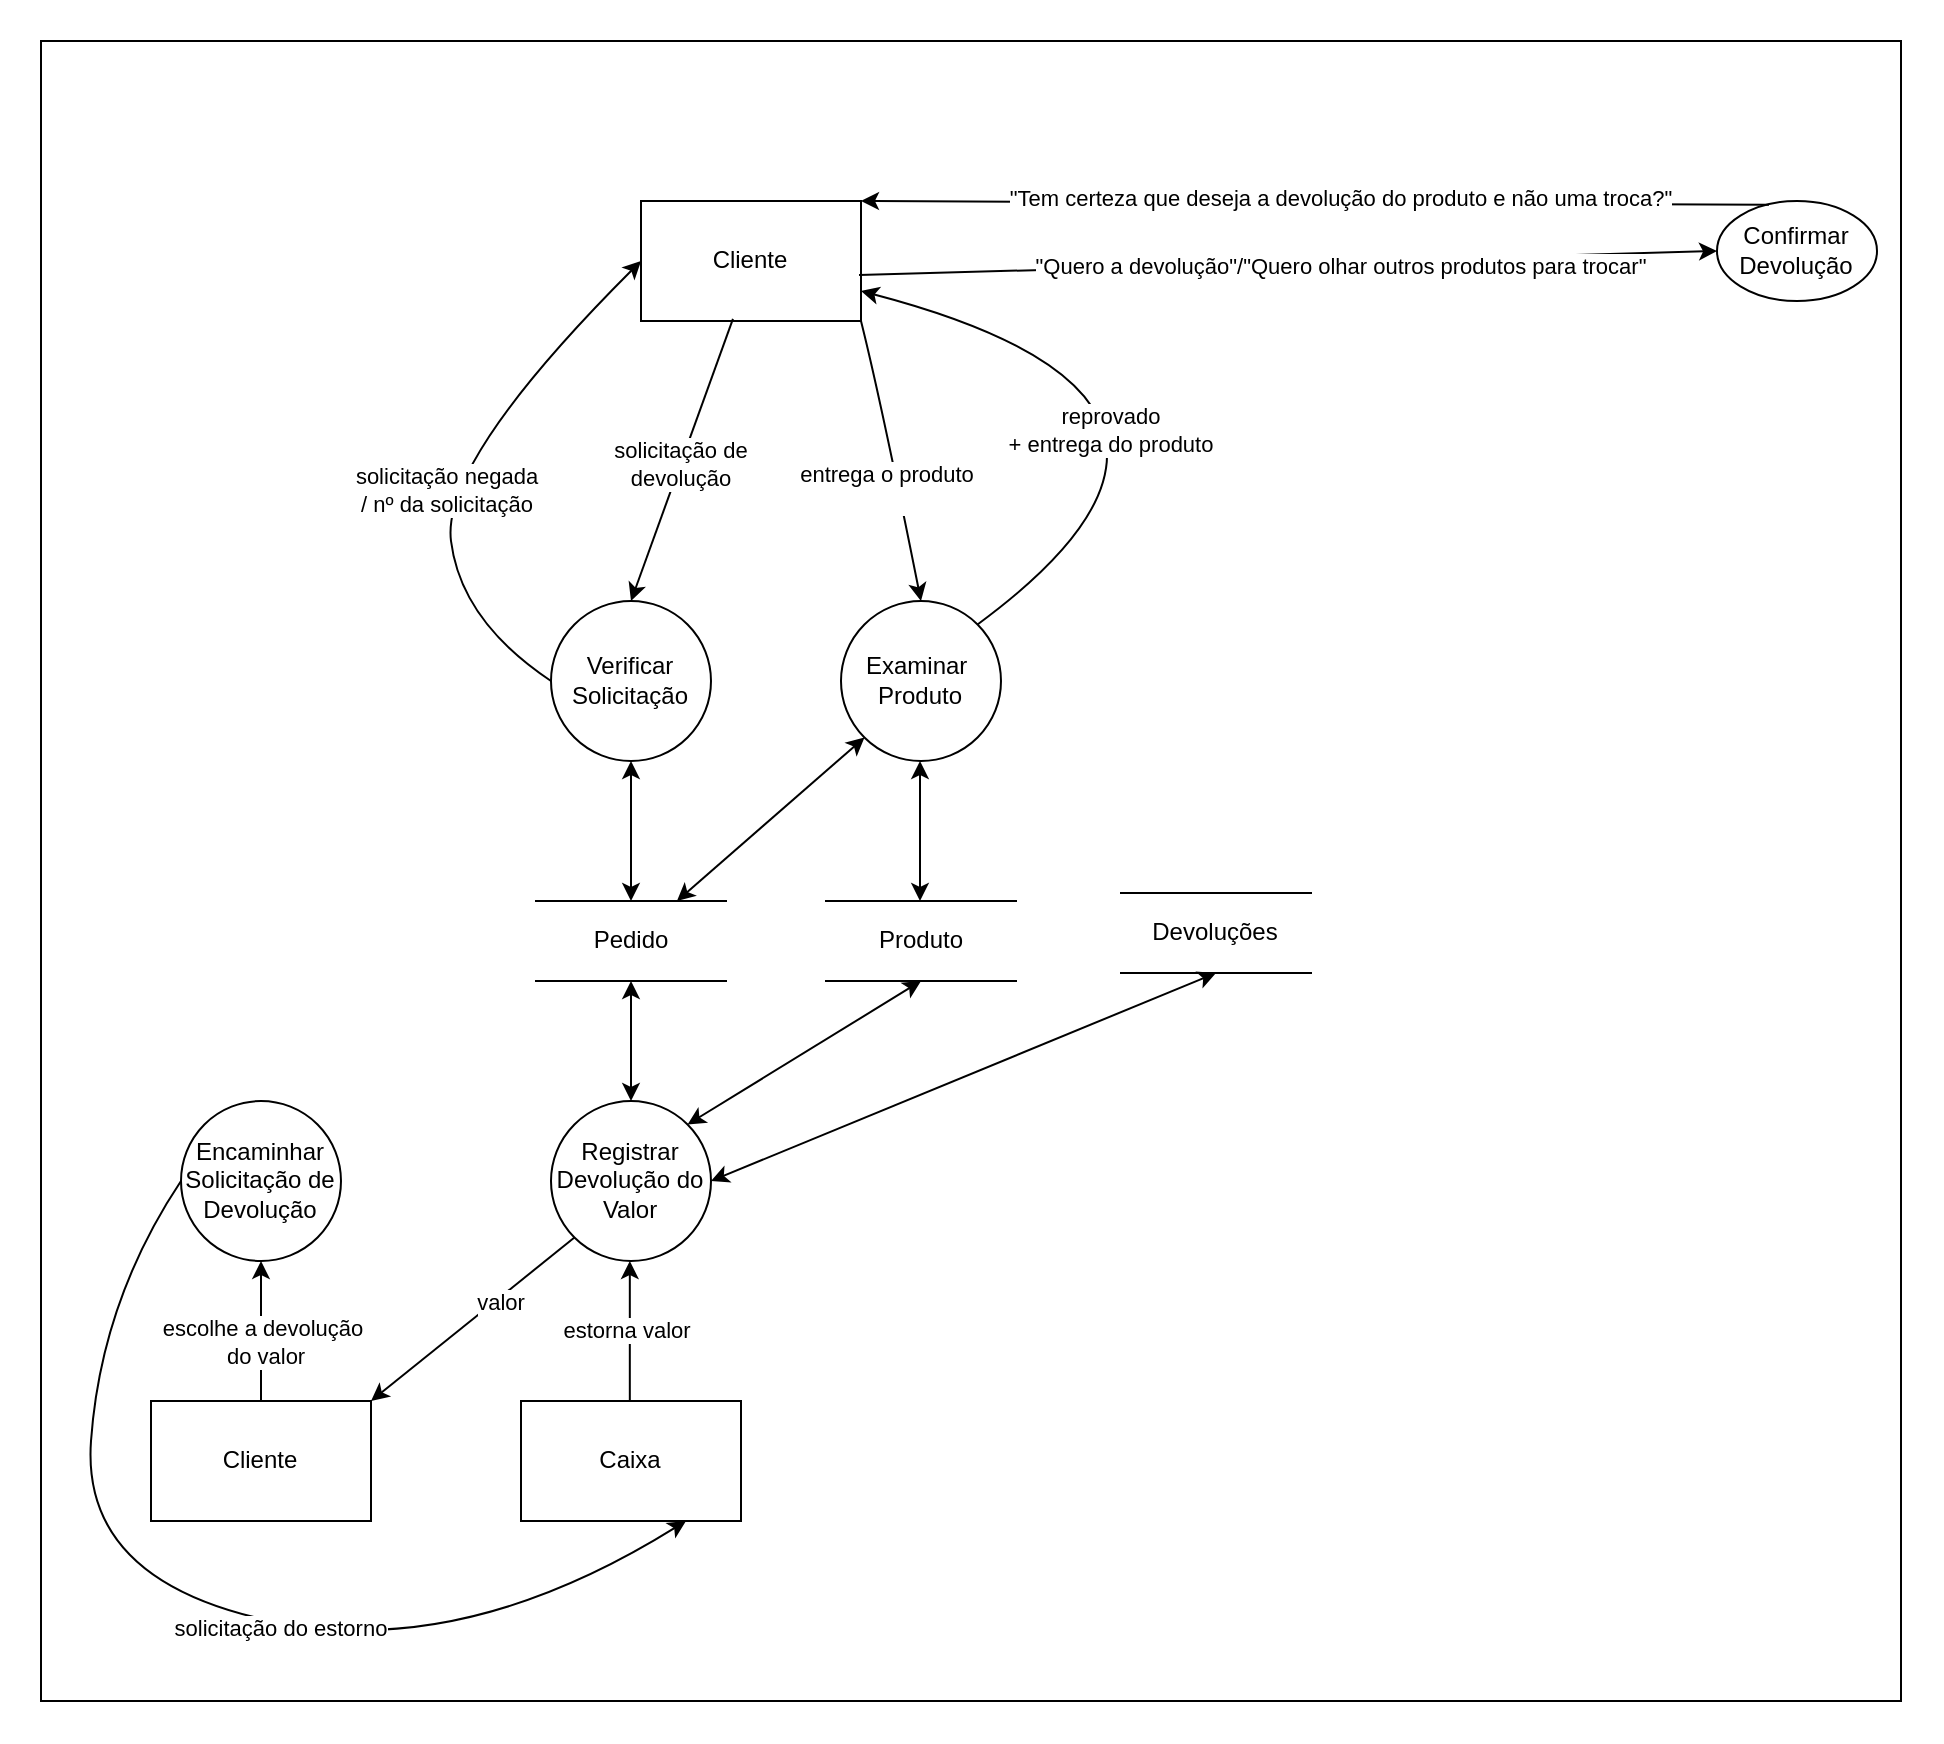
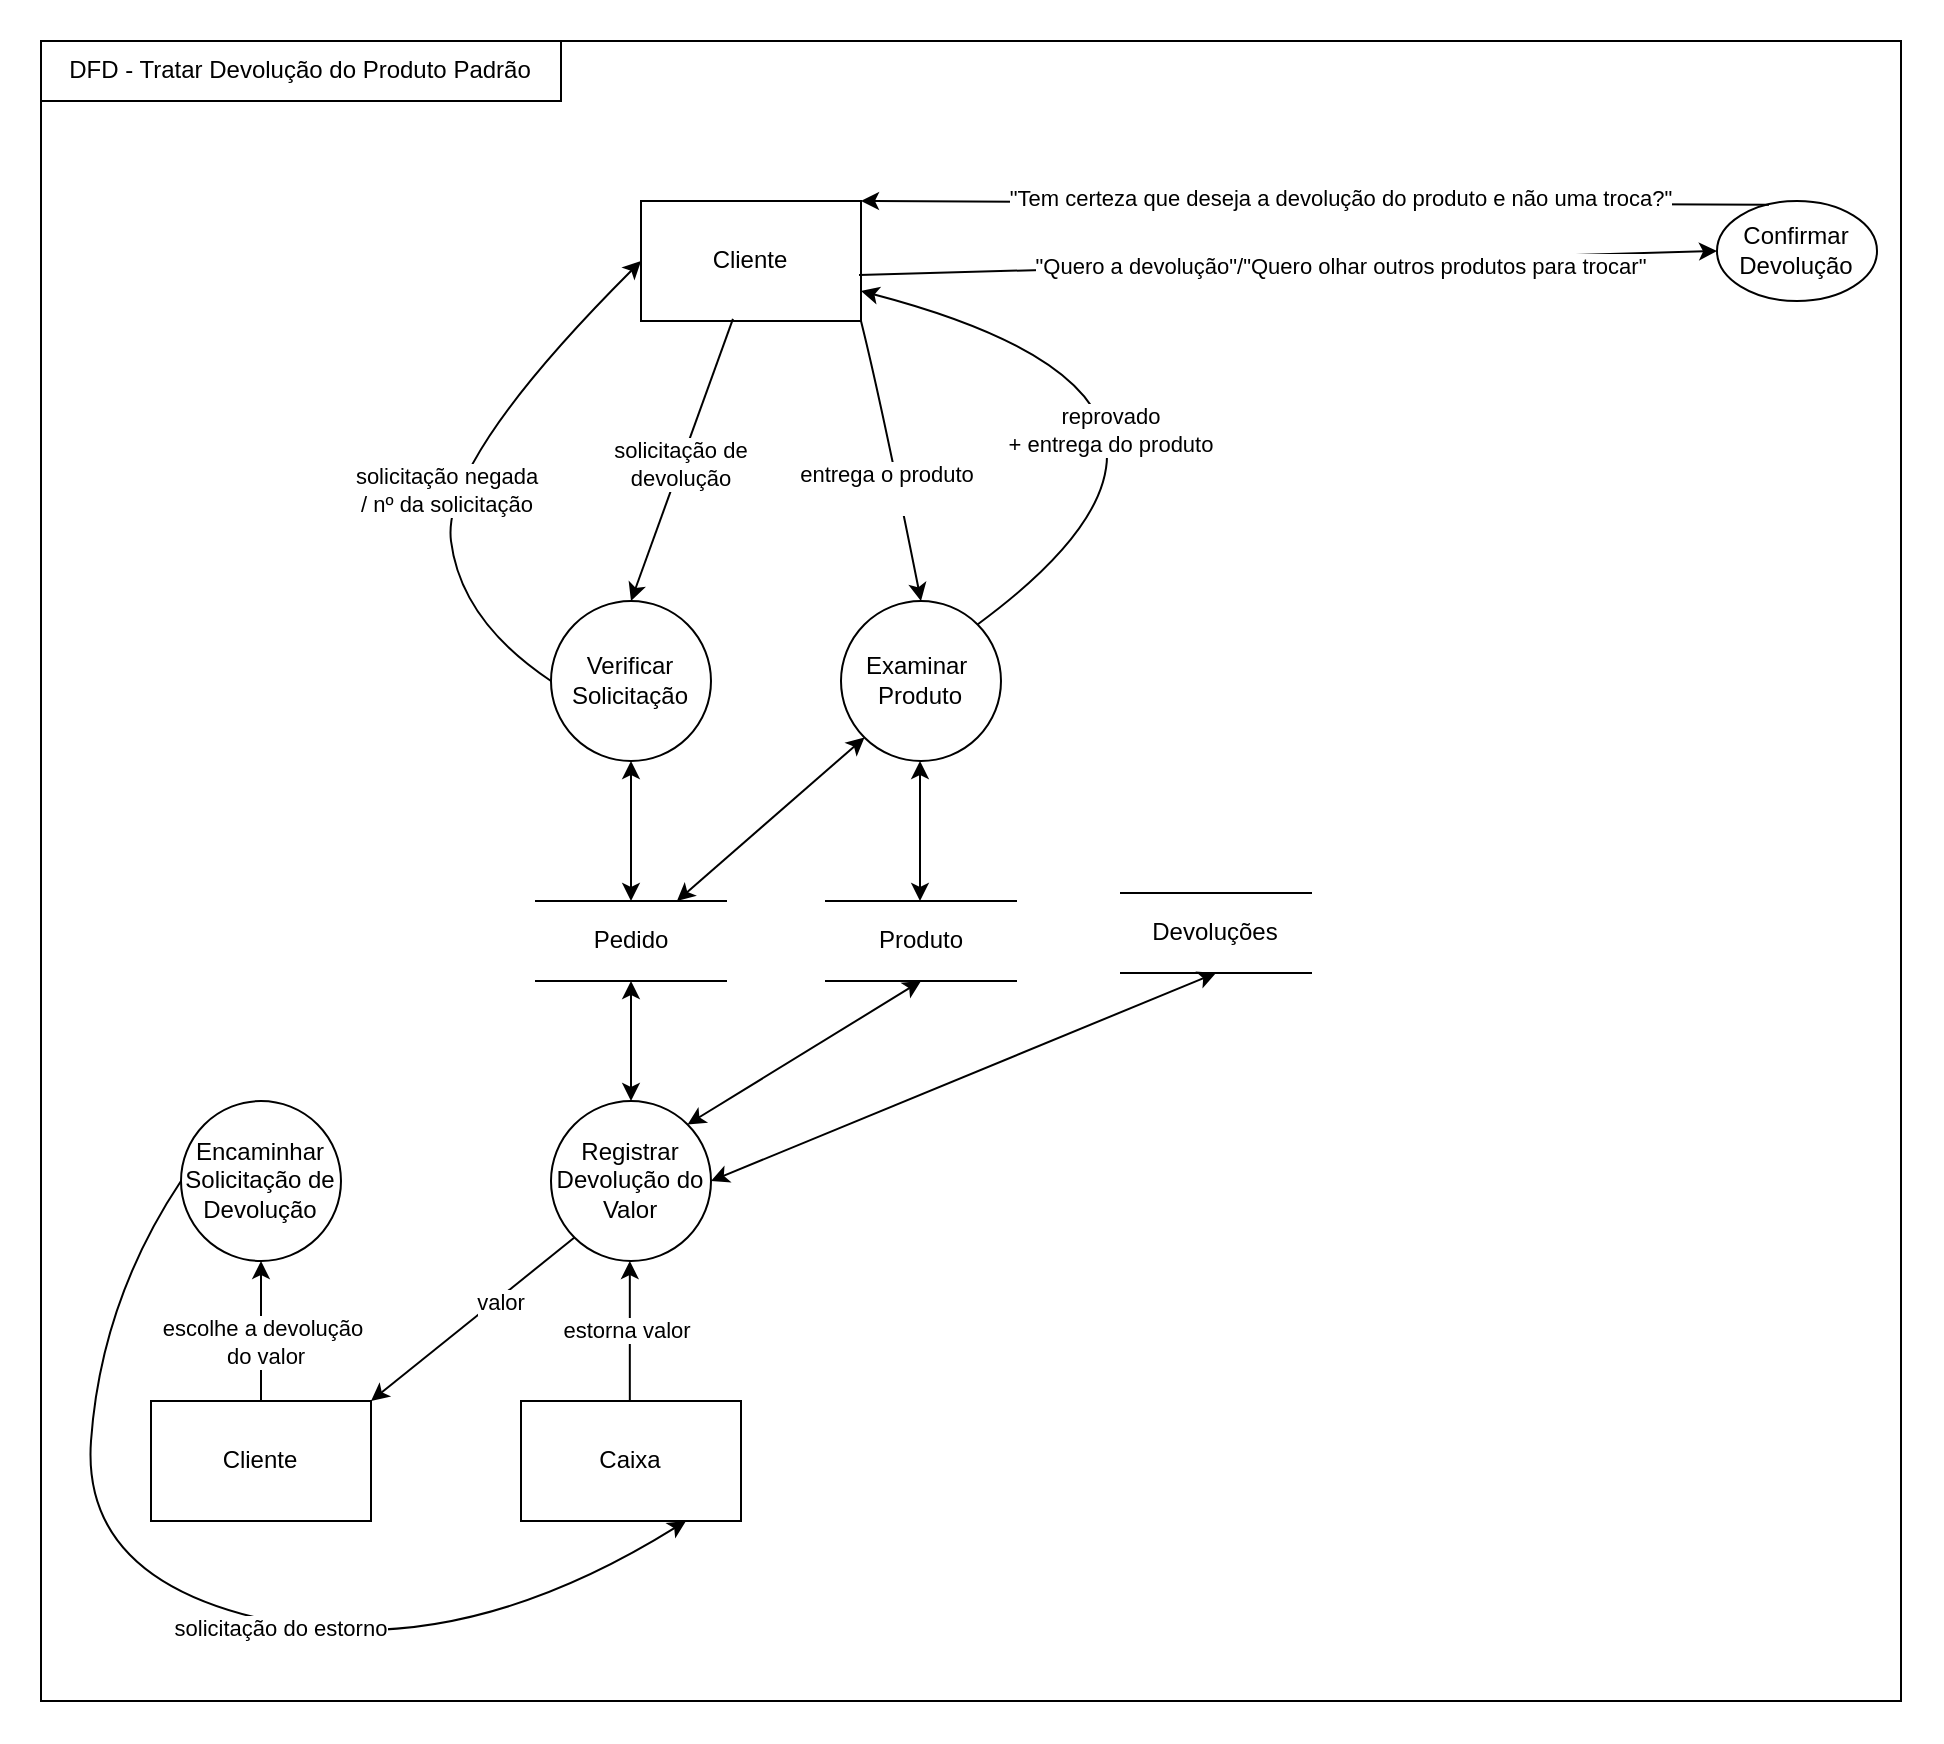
none -> (301, 71)
